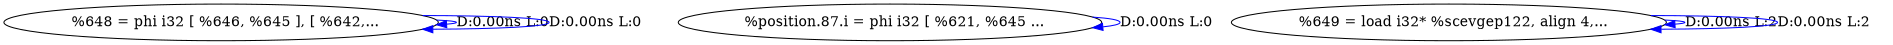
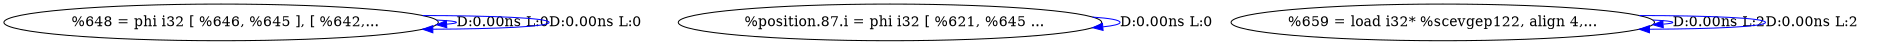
(1449, 22) -> (1443, 22)
